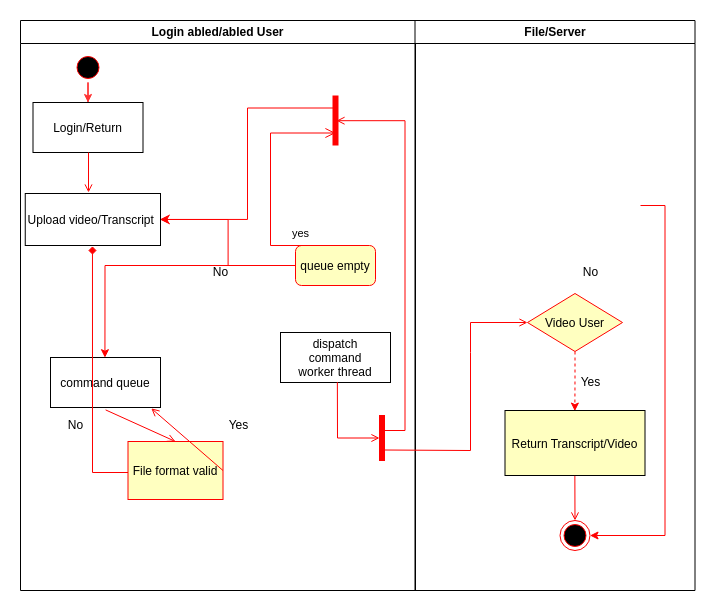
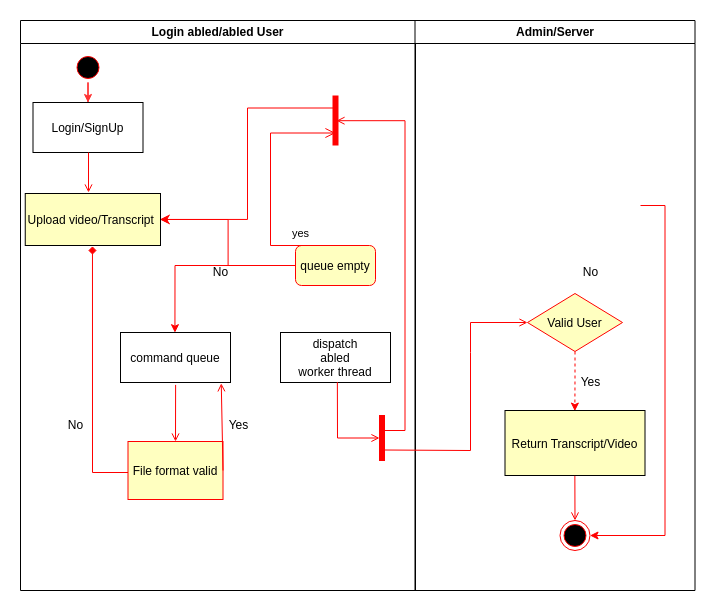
(556, 33) -> (556, 33)
(88, 128) -> (88, 128)
(93, 220) -> (93, 220)
(575, 323) -> (575, 323)
(335, 344) -> (335, 344)
(106, 383) -> (176, 358)
